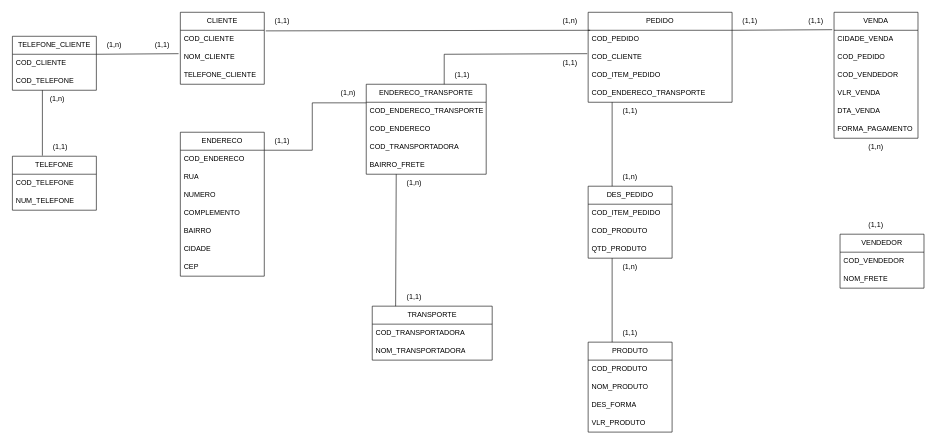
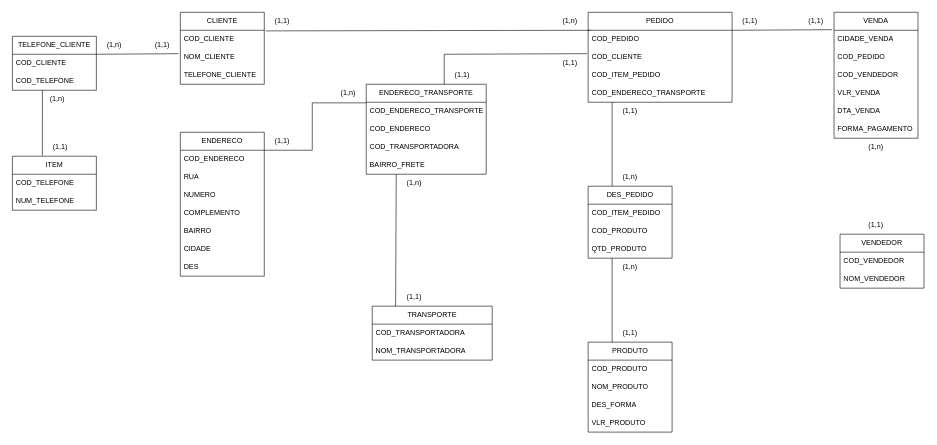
(54, 165) -> (54, 165)
(190, 267) -> (190, 267)
(862, 279) -> (868, 279)
